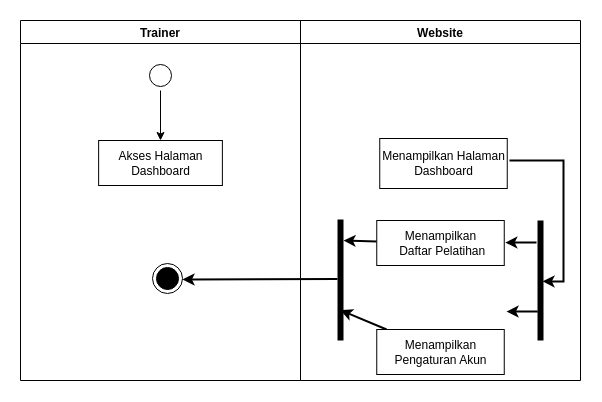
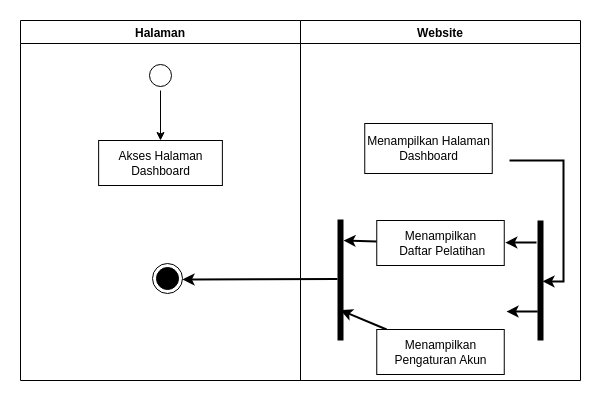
(160, 33) -> (160, 33)
(444, 164) -> (429, 149)
